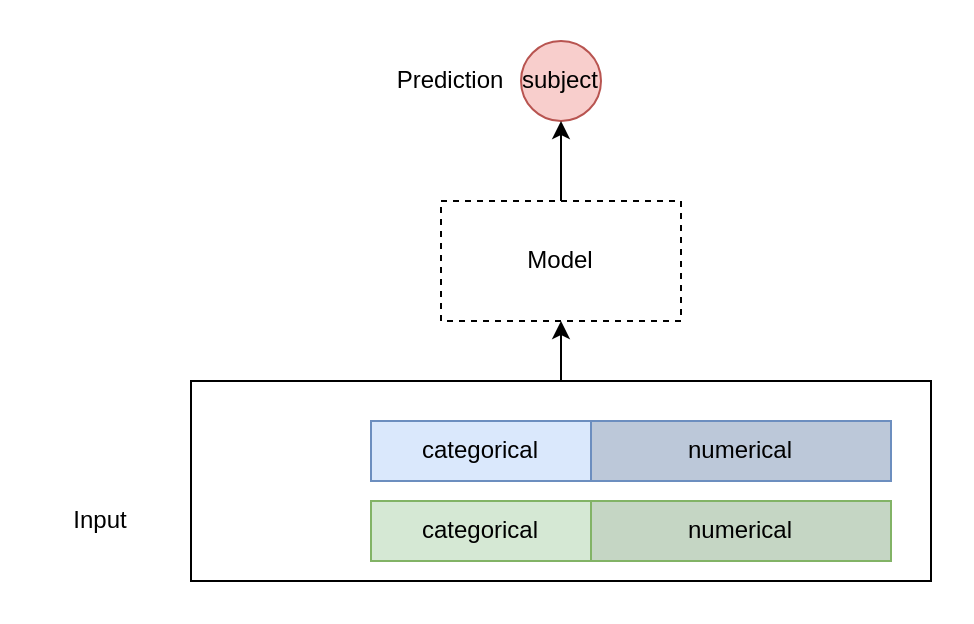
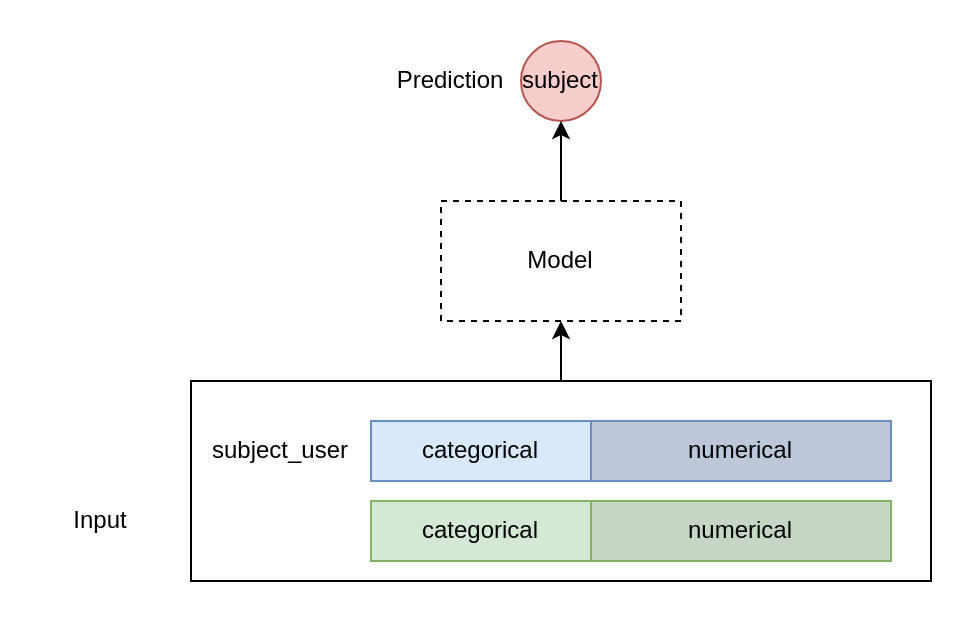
none -> (281, 451)
